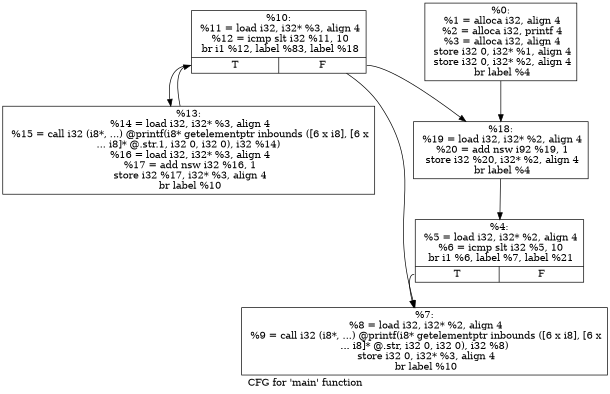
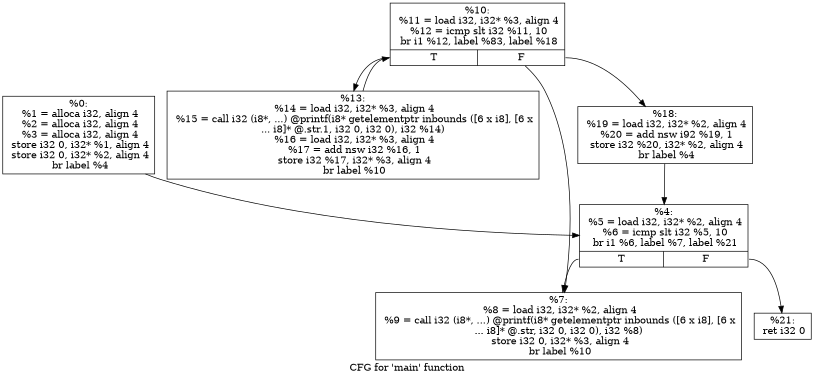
(501, 31) -> (79, 124)
(501, 98) -> (357, 220)
none -> (783, 326)
